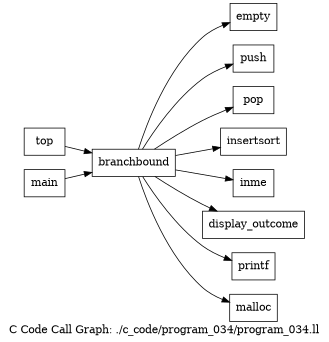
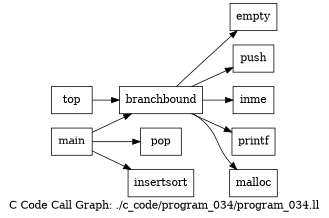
(189, 128) -> (112, 142)
(194, 152) -> (108, 159)
(253, 225) -> none
